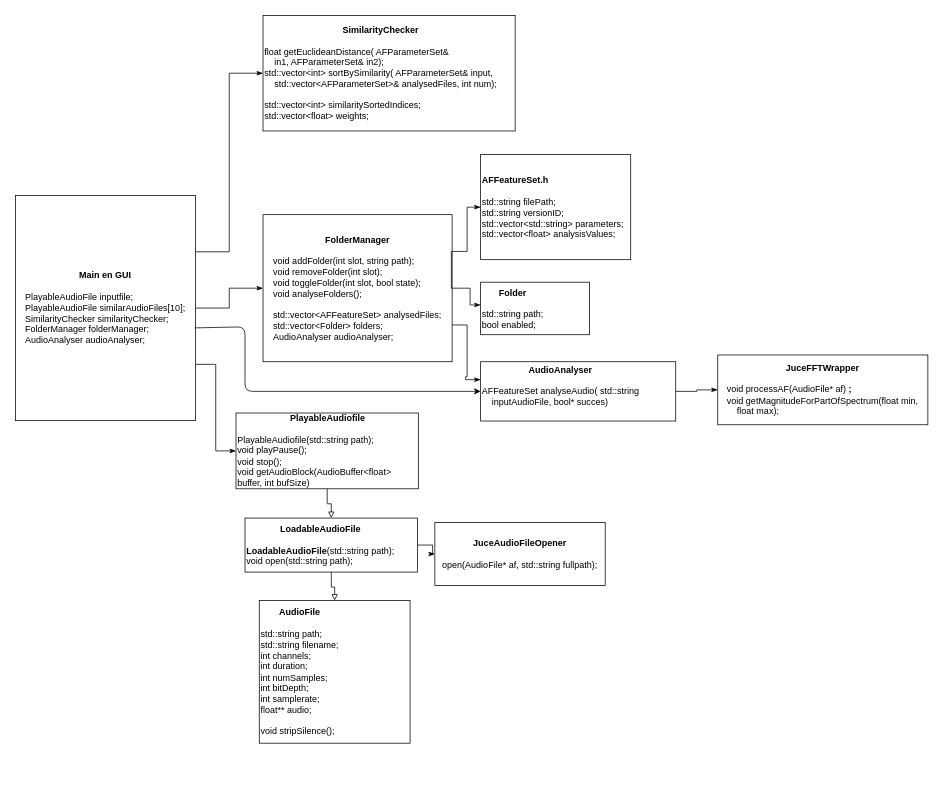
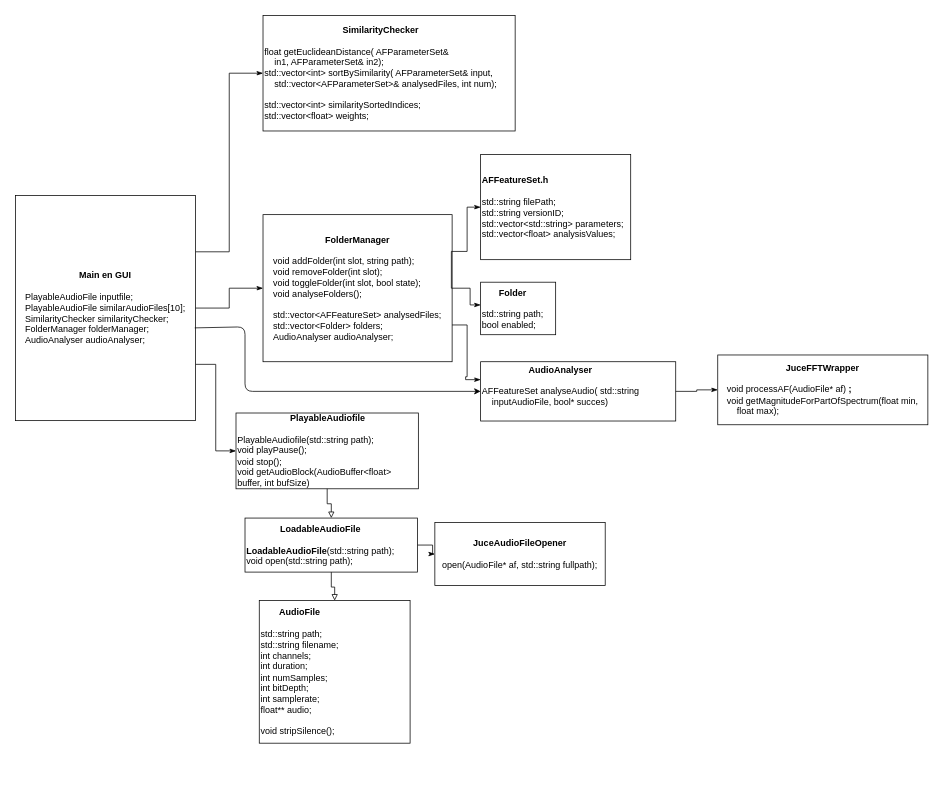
(535, 308) -> (518, 308)
